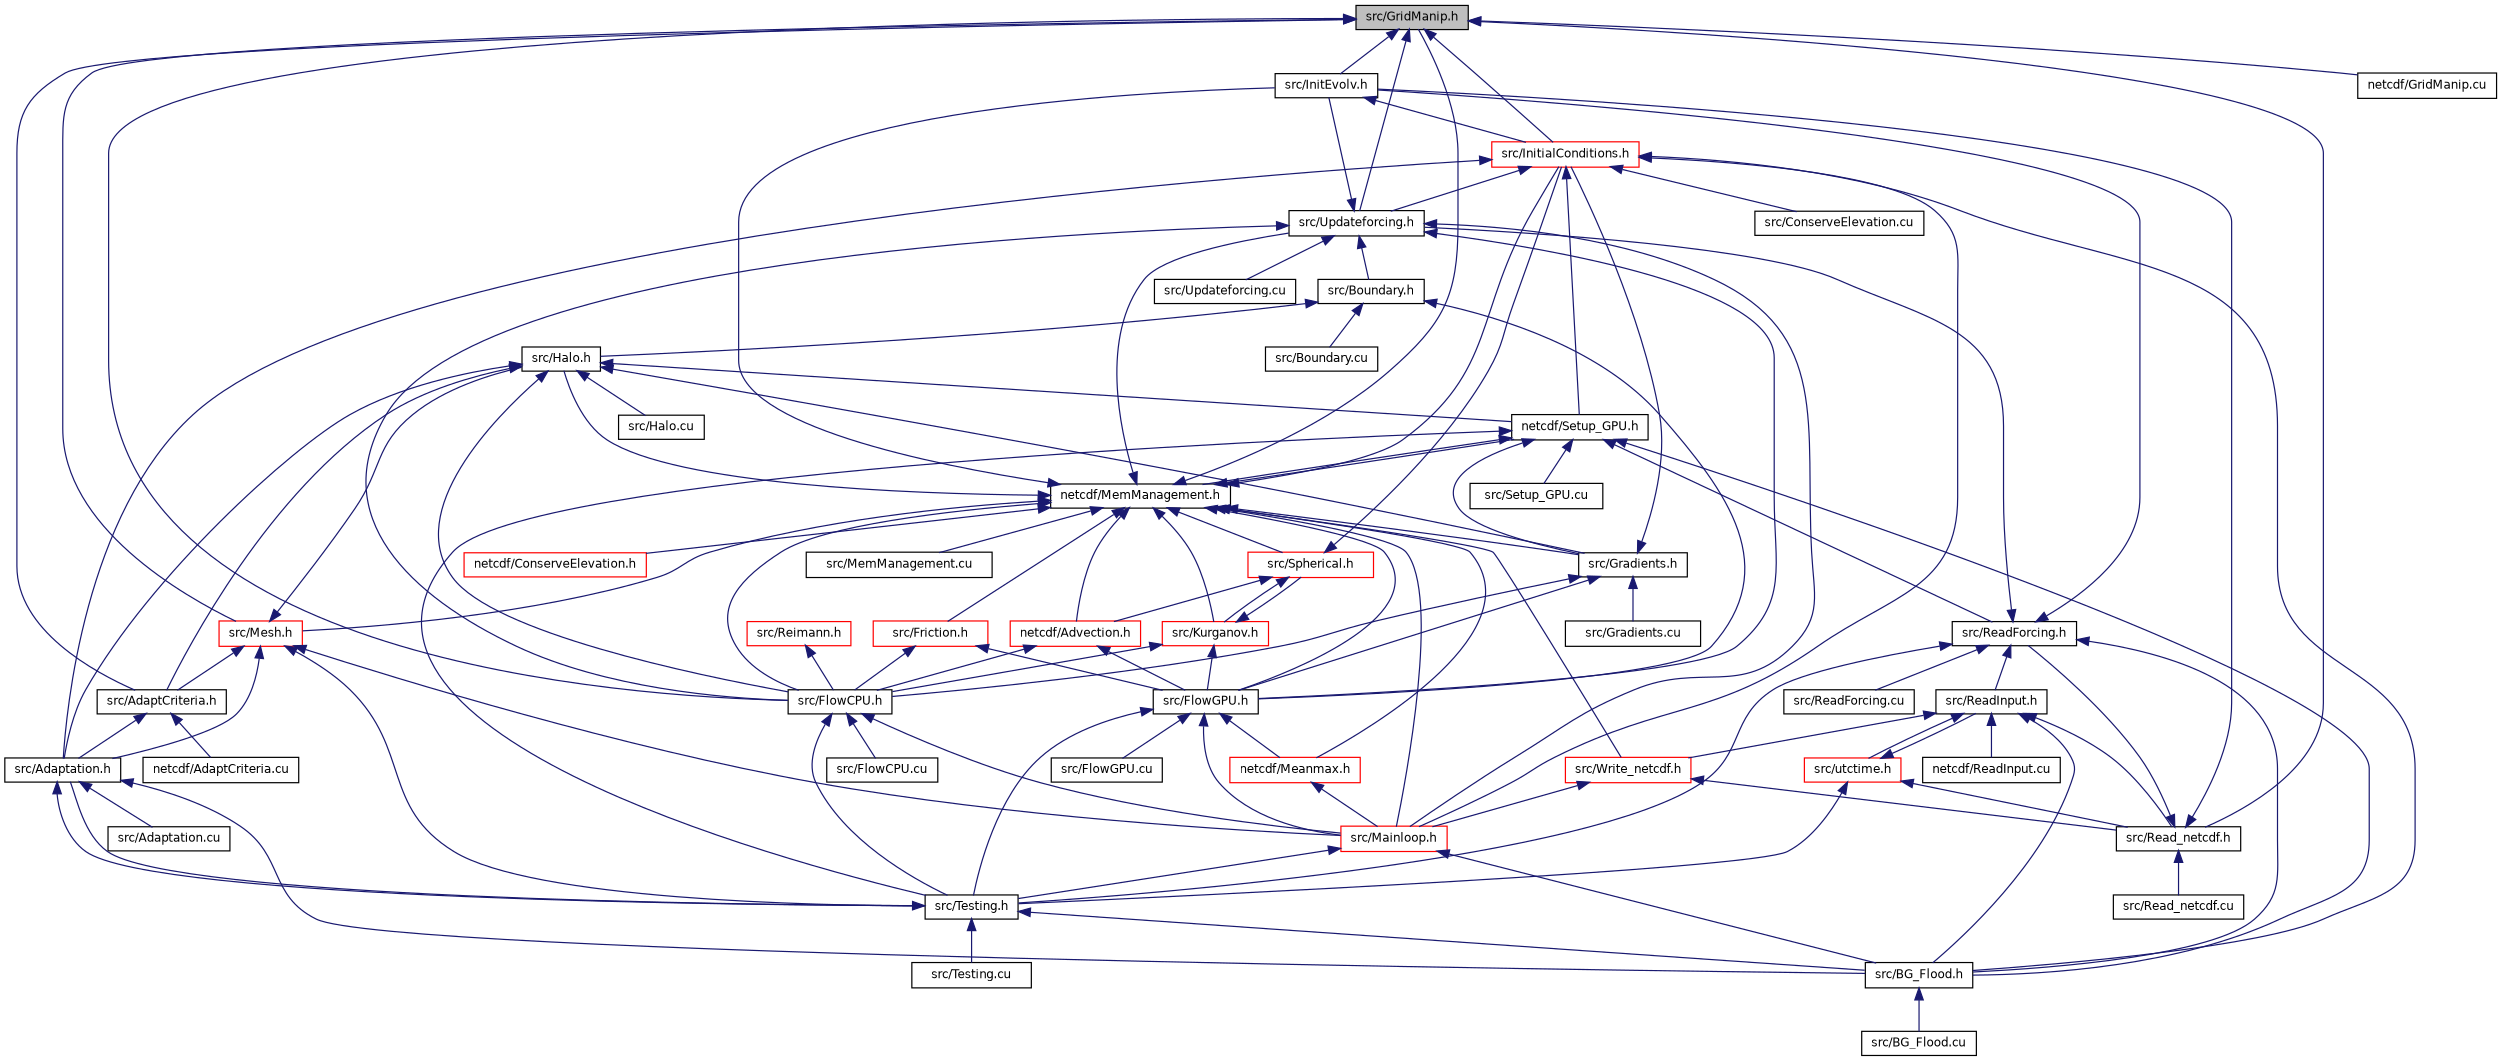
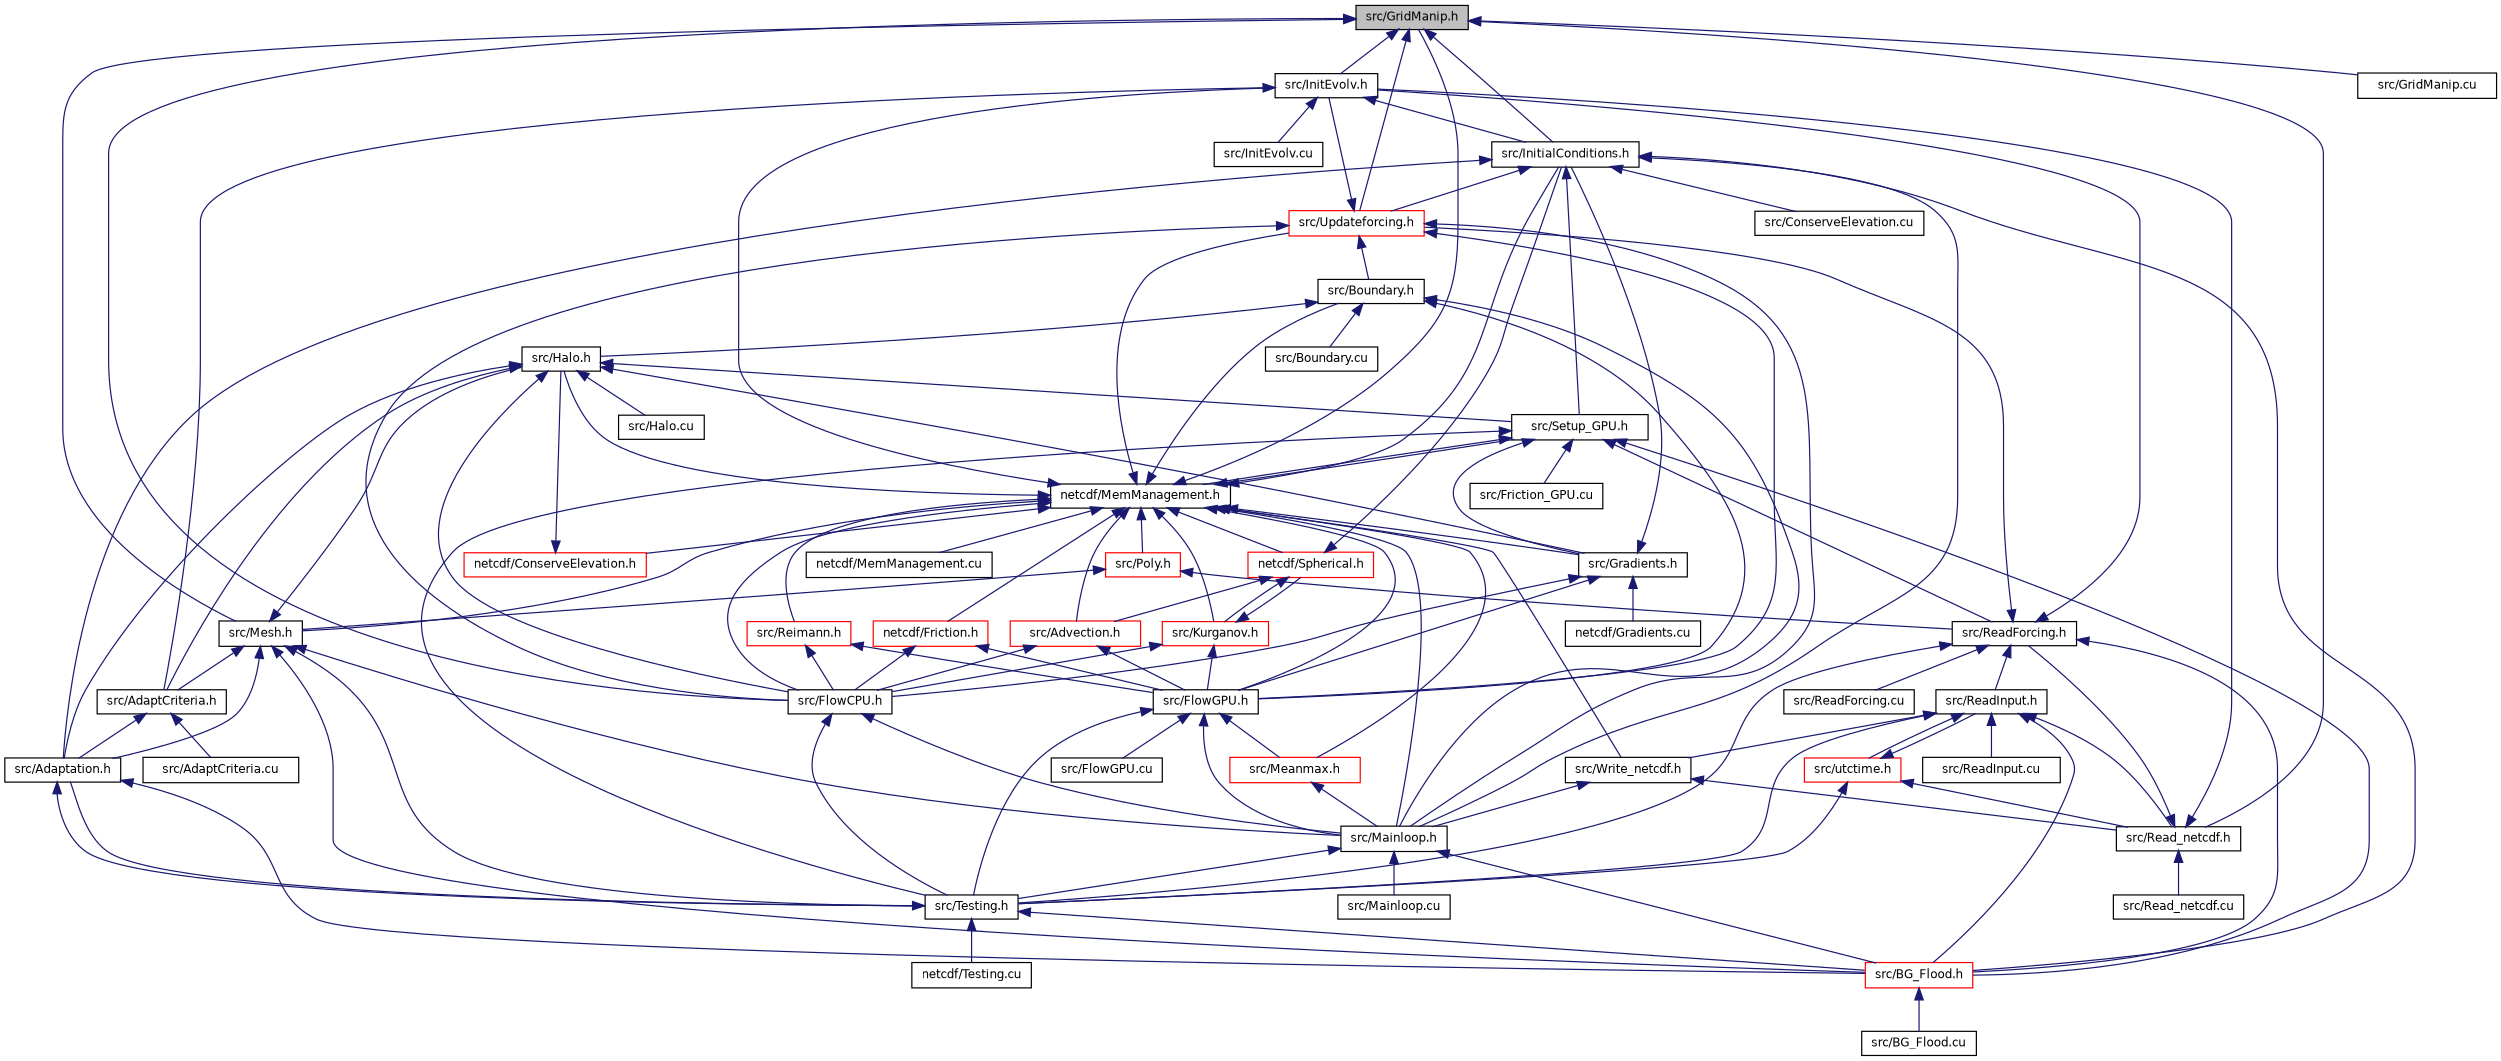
(63, 74) -> (486, 132)
(2427, 86) -> (2427, 86)
none -> (1268, 154)
(1565, 154) -> (1565, 154)
(1357, 223) -> (1357, 223)
(1225, 291) -> none
none -> (1230, 371)
(1580, 427) -> (1580, 427)
none -> (558, 456)
(1536, 496) -> (1536, 496)
none -> (877, 518)
(899, 565) -> (899, 565)
none -> (1143, 565)
(1311, 565) -> (1311, 565)
none -> (1799, 594)
(261, 634) -> (261, 634)
(931, 634) -> (931, 634)
(1075, 634) -> (1075, 634)
(1633, 634) -> (1633, 634)
none -> (1037, 675)
(221, 770) -> (221, 770)
(882, 770) -> none
(1295, 770) -> (1295, 770)
(1628, 770) -> (1628, 770)
(1991, 770) -> (1991, 770)
(169, 839) -> none
(1394, 839) -> (1394, 839)
none -> (1745, 848)
none -> (1394, 907)
none -> (994, 932)
(972, 975) -> (972, 975)
(1919, 975) -> (1919, 975)
